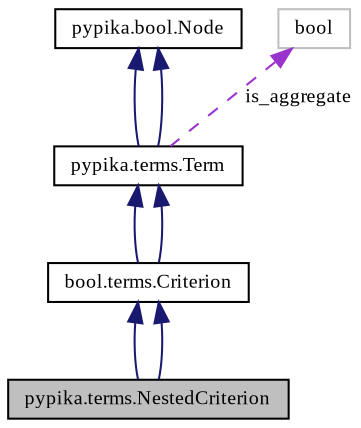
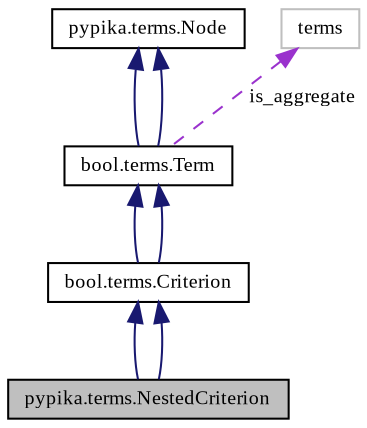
(148, 29) -> (148, 29)
(314, 29) -> (320, 29)
(148, 166) -> (148, 166)
